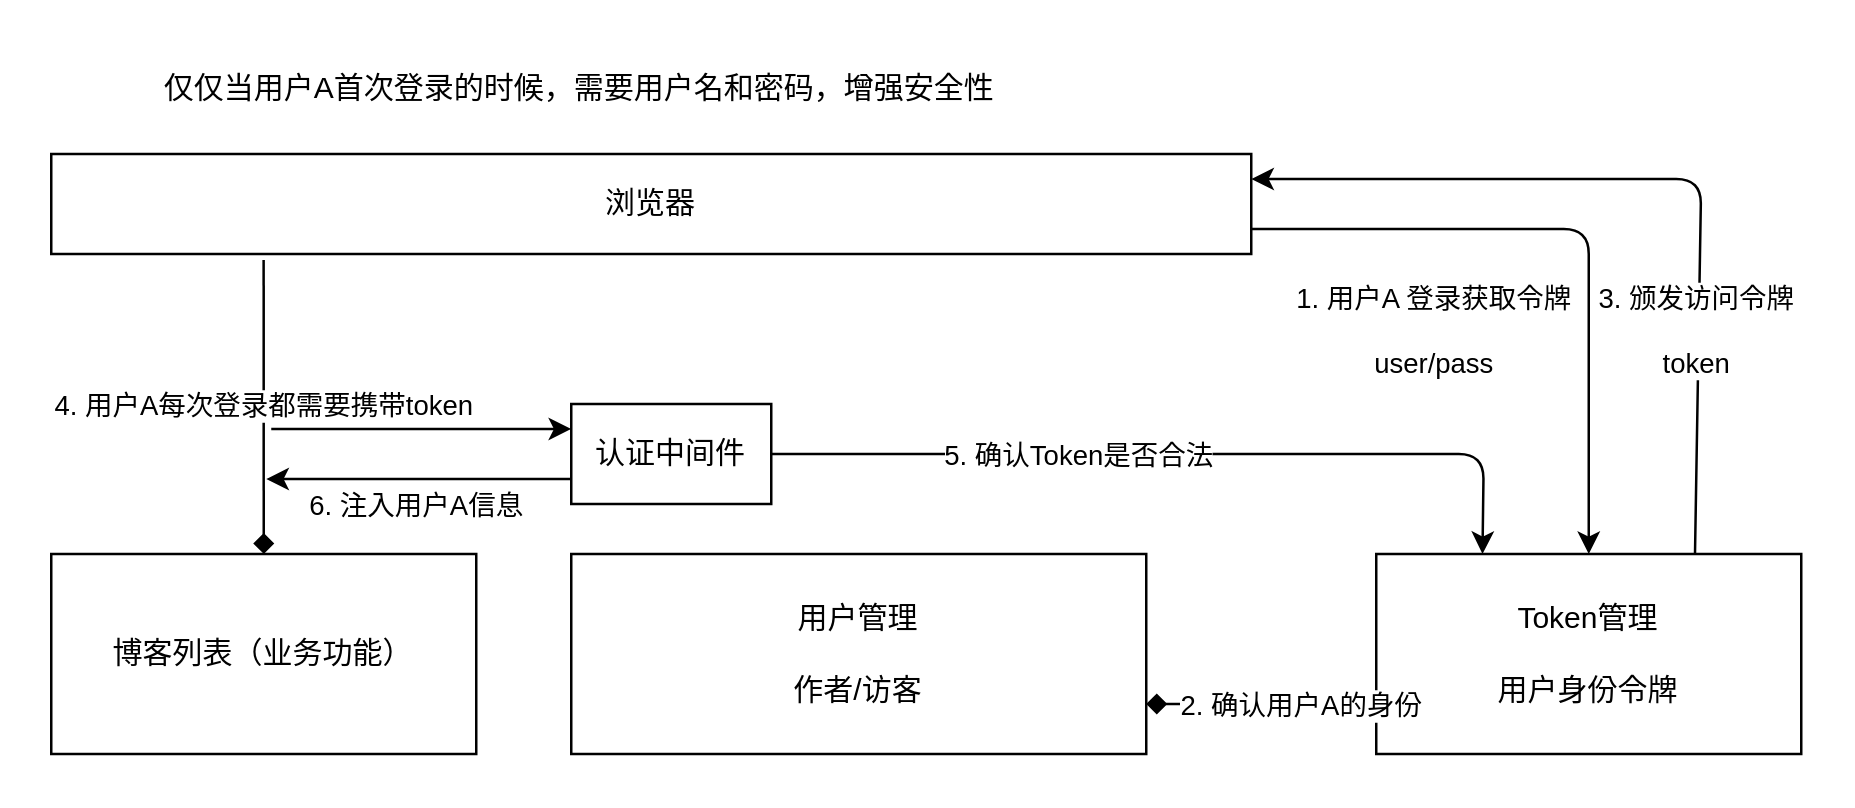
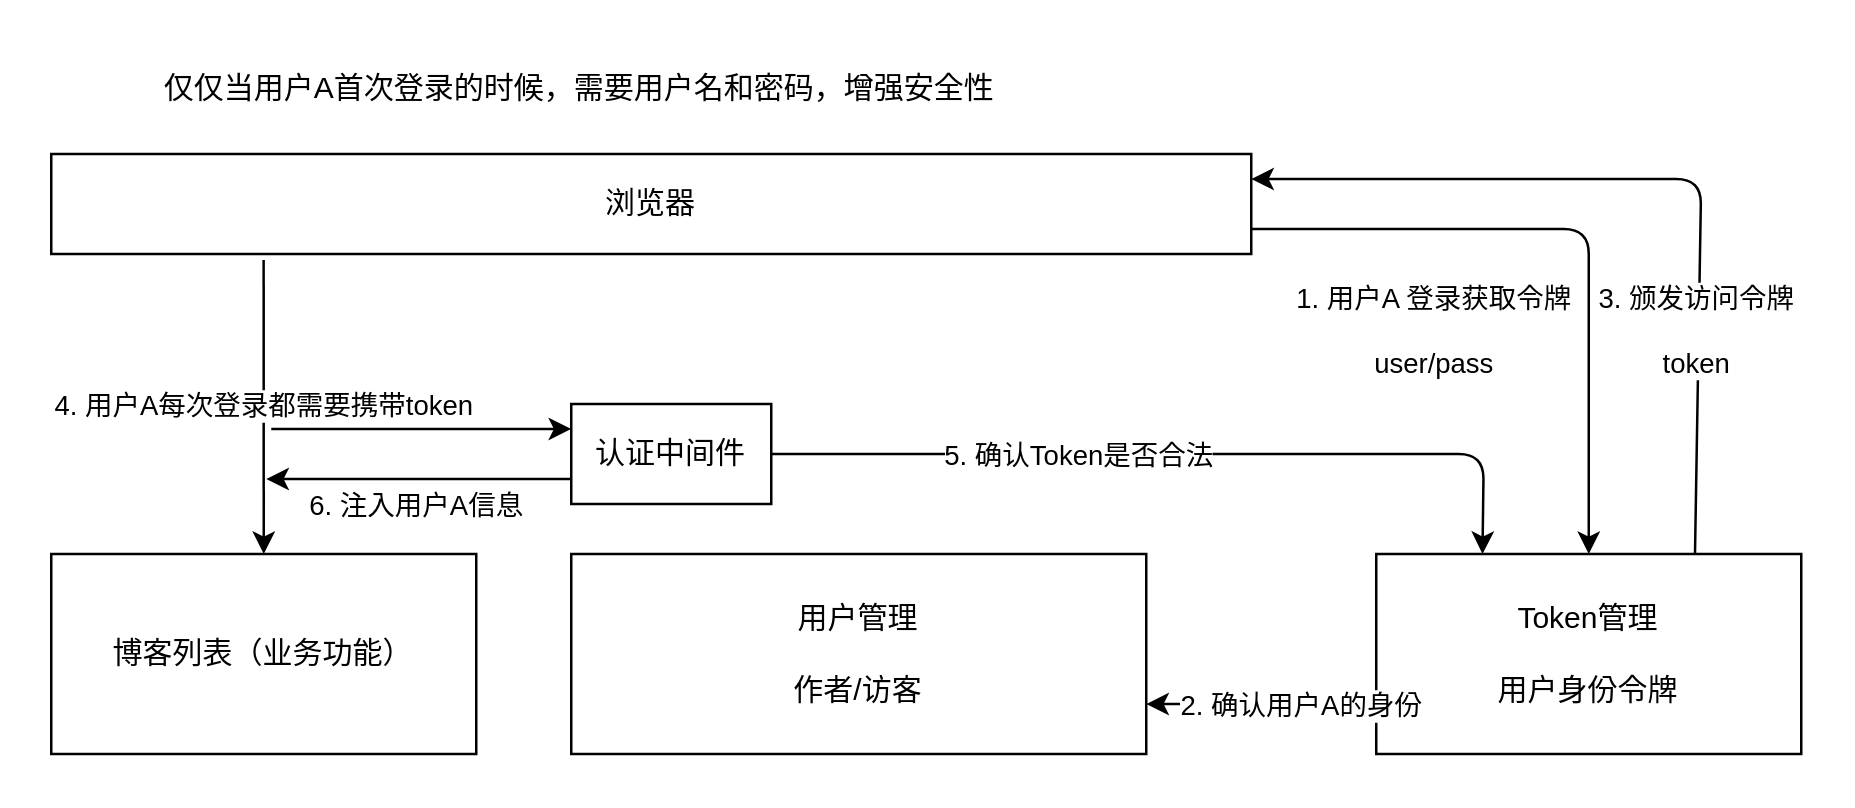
(264, 533) -> (264, 535)
(1167, 704) -> (1165, 704)
